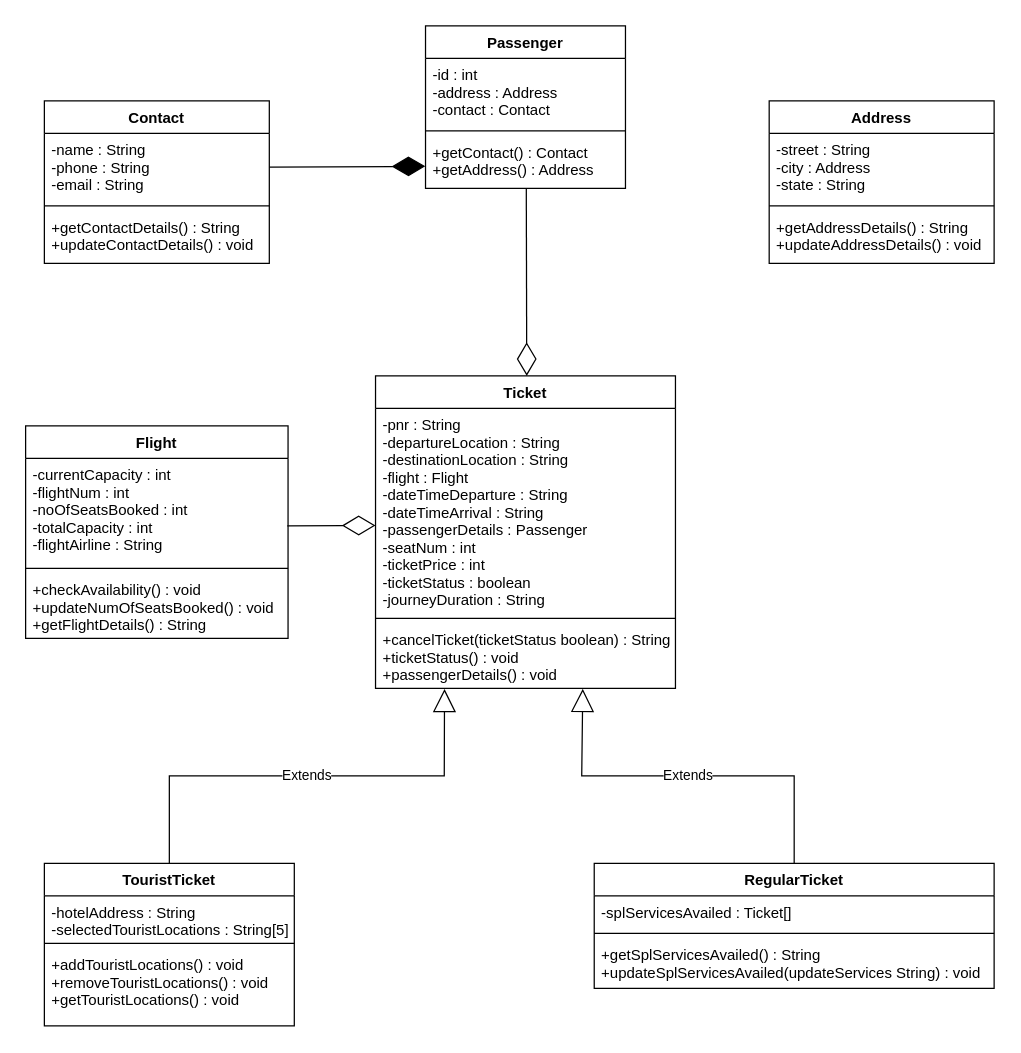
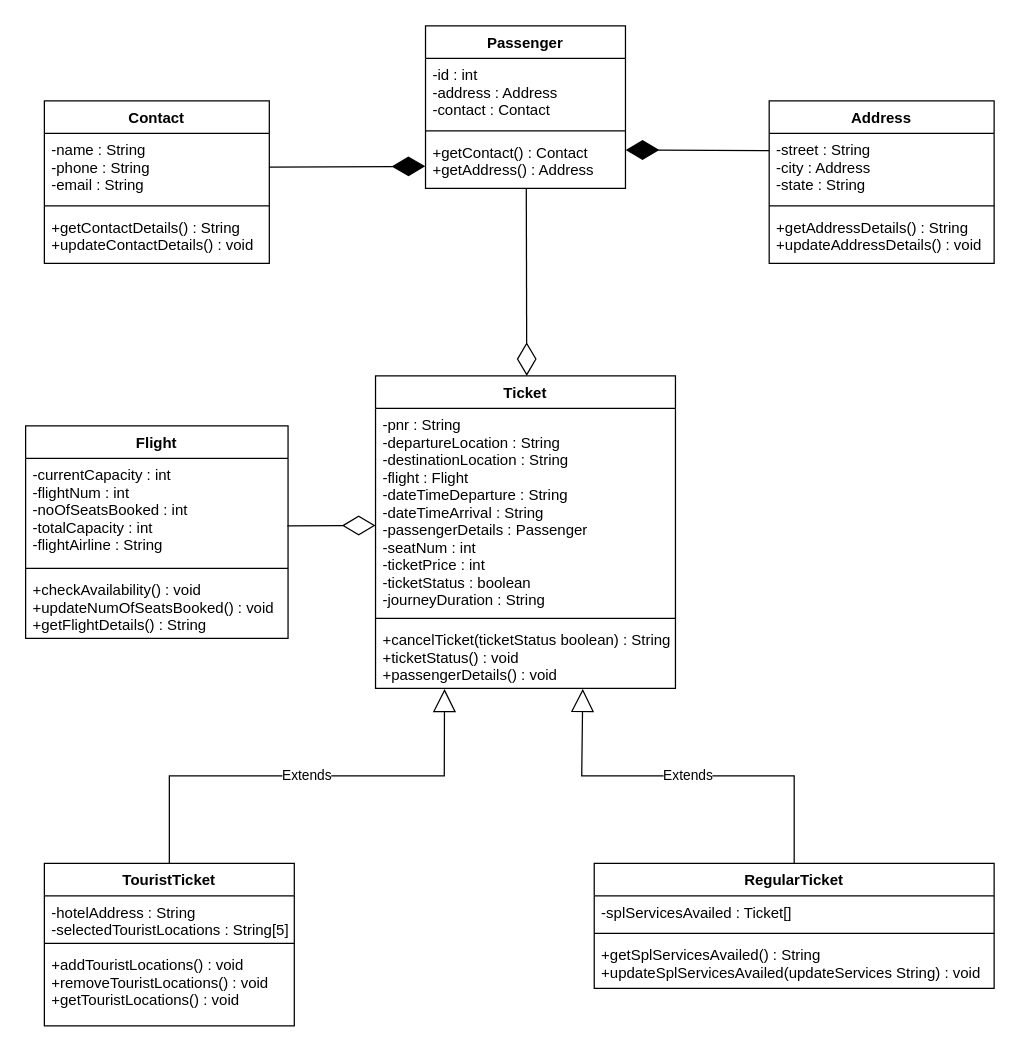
none -> (713, 150)
